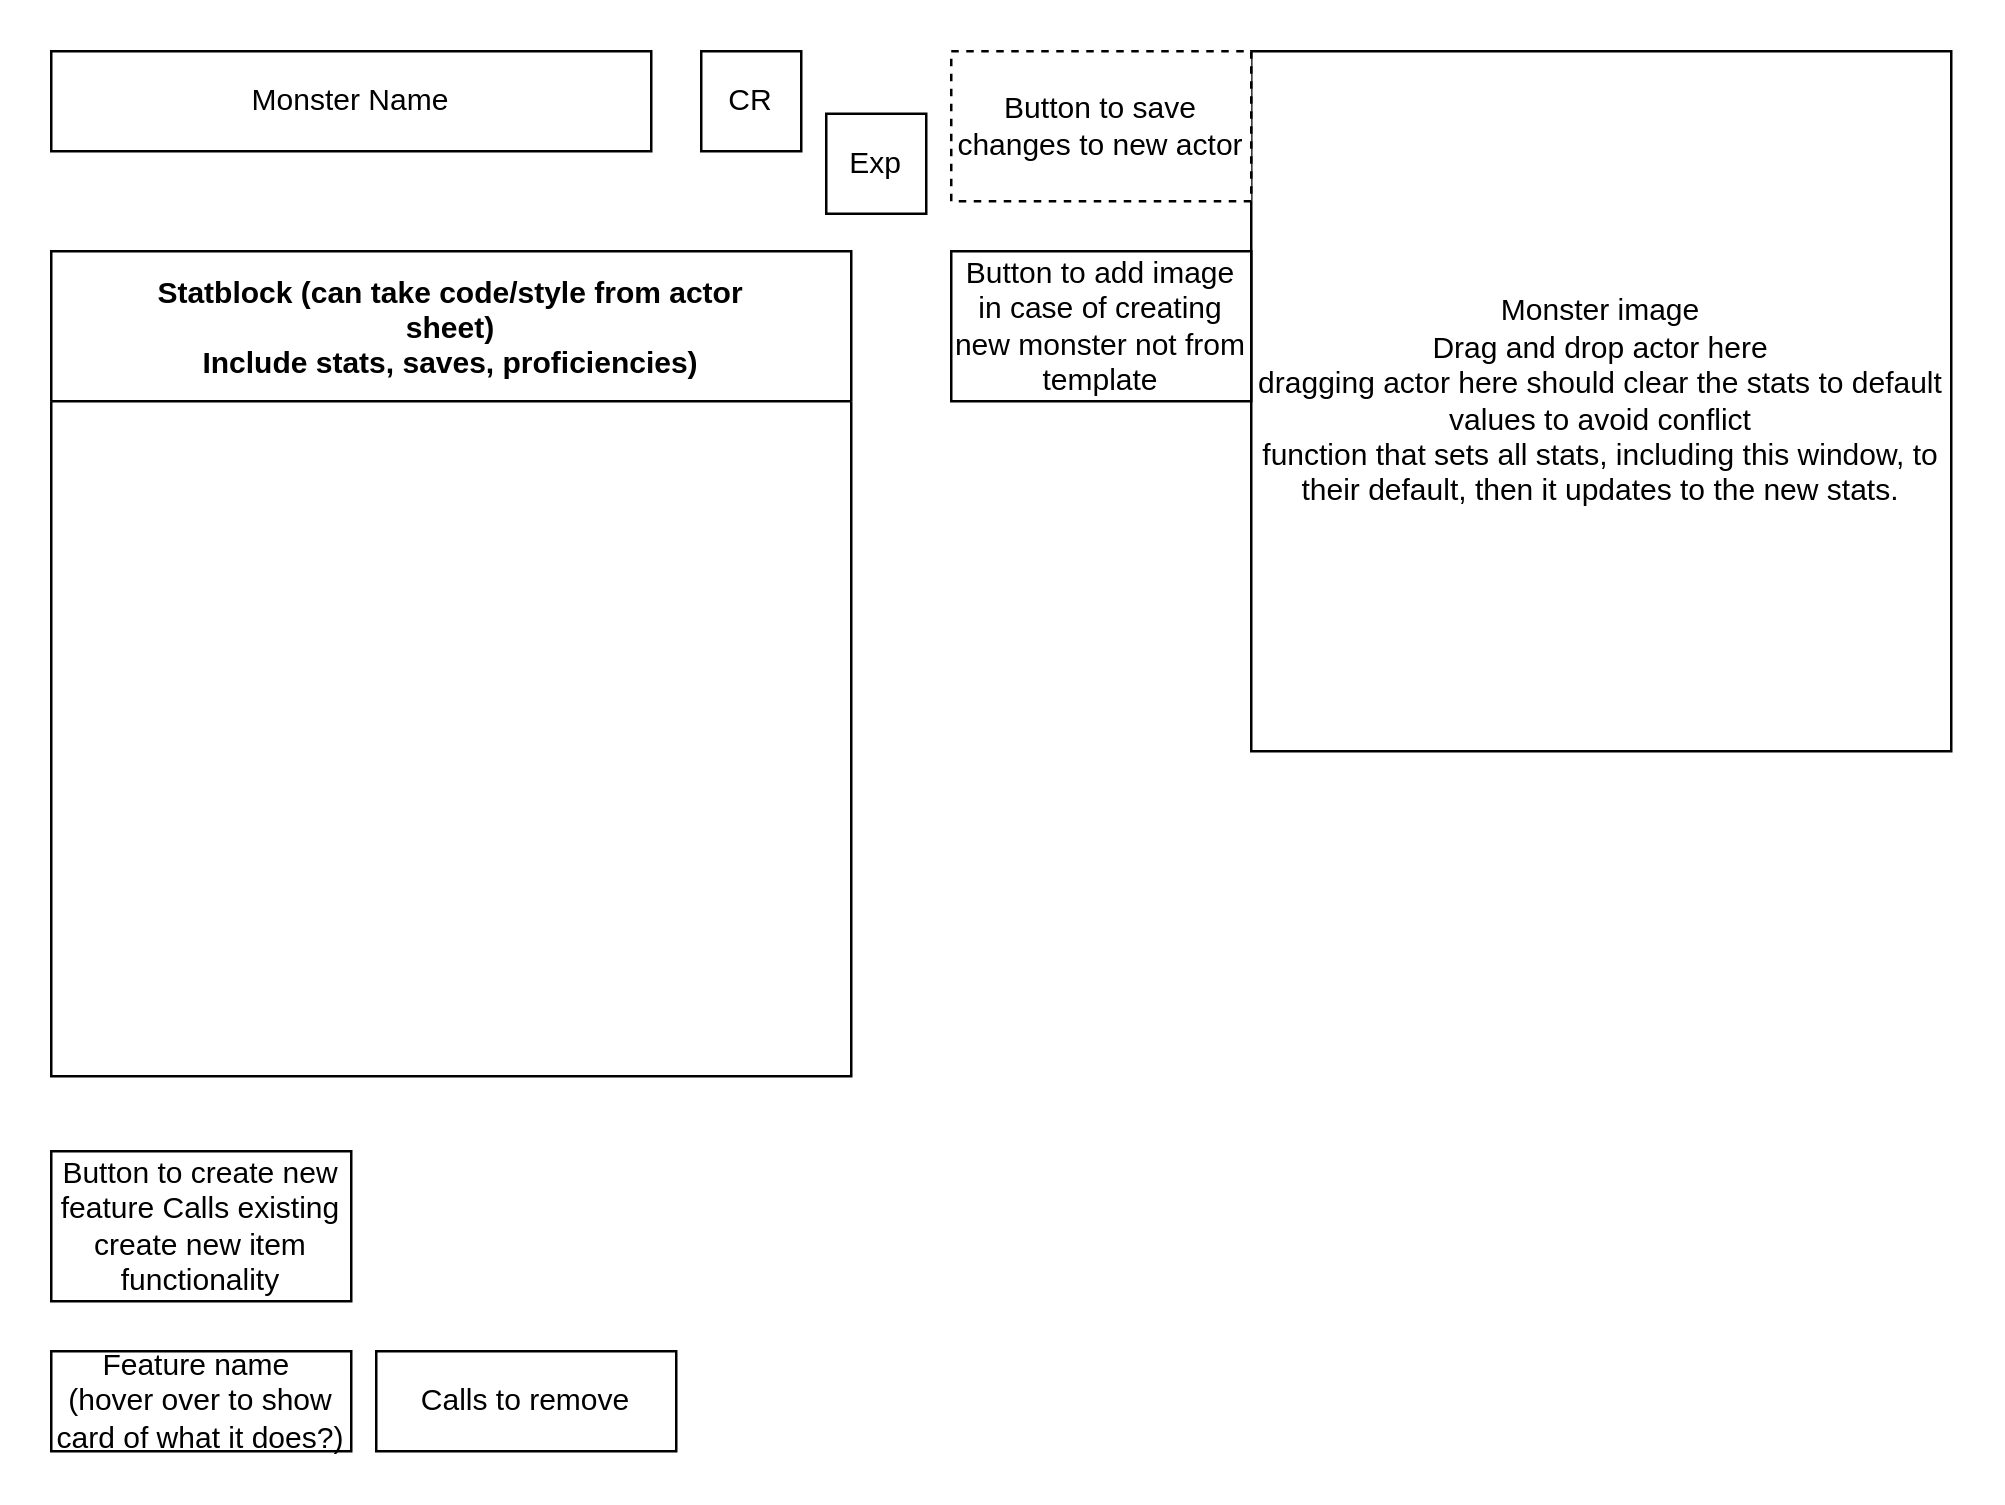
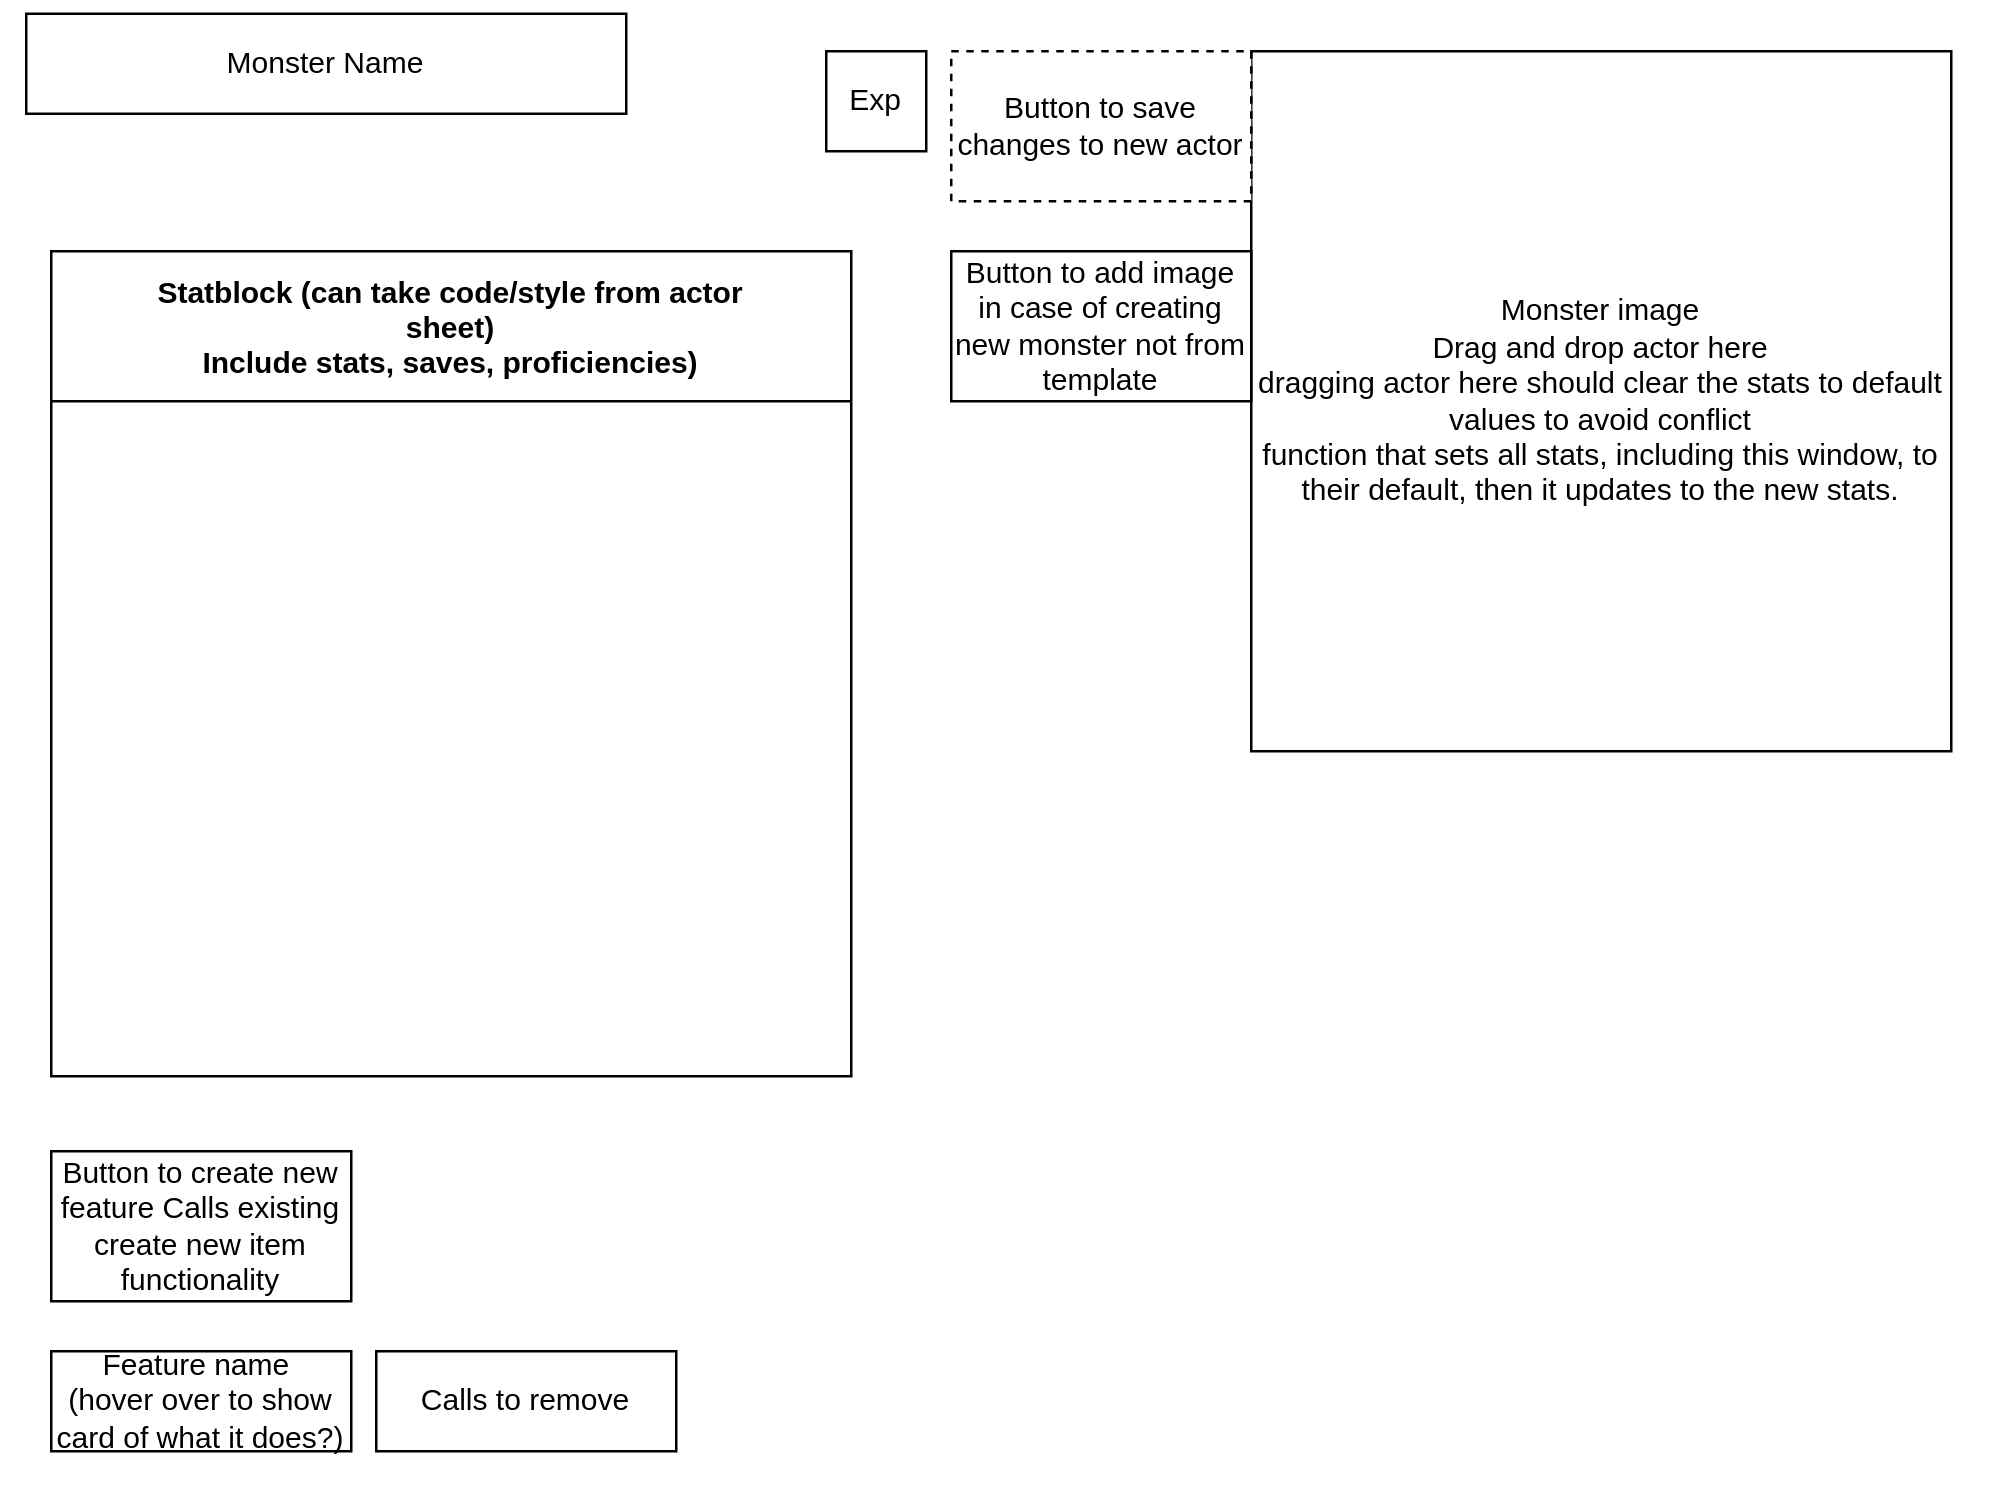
(351, 101) -> (326, 64)
(751, 101) -> none
(876, 164) -> (876, 101)
